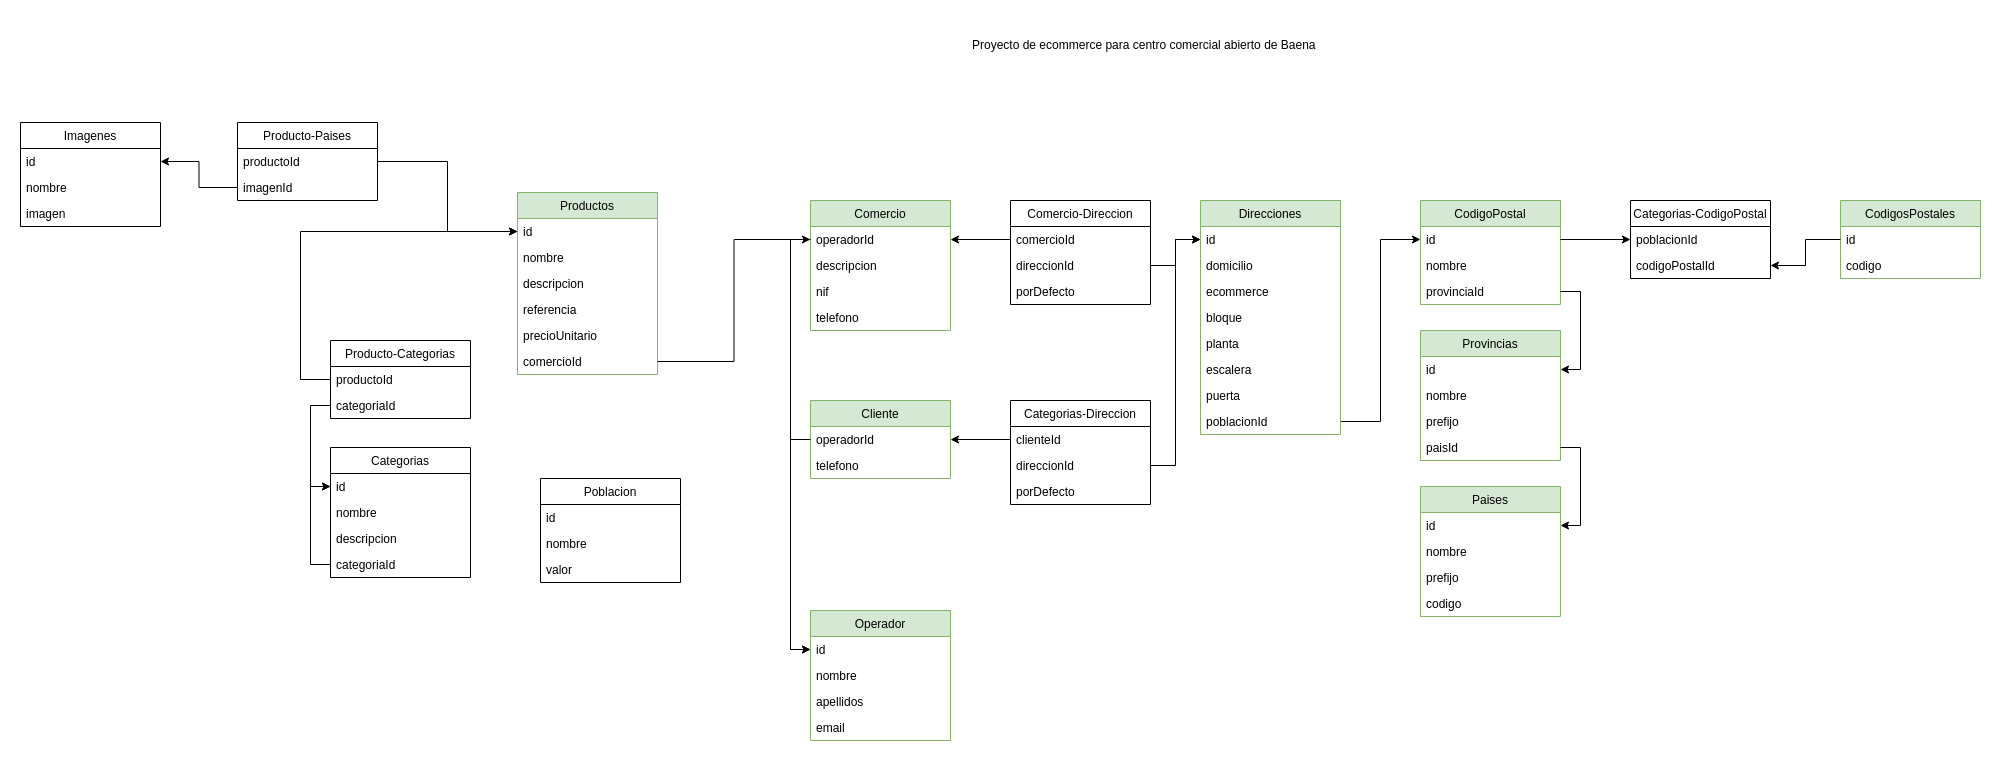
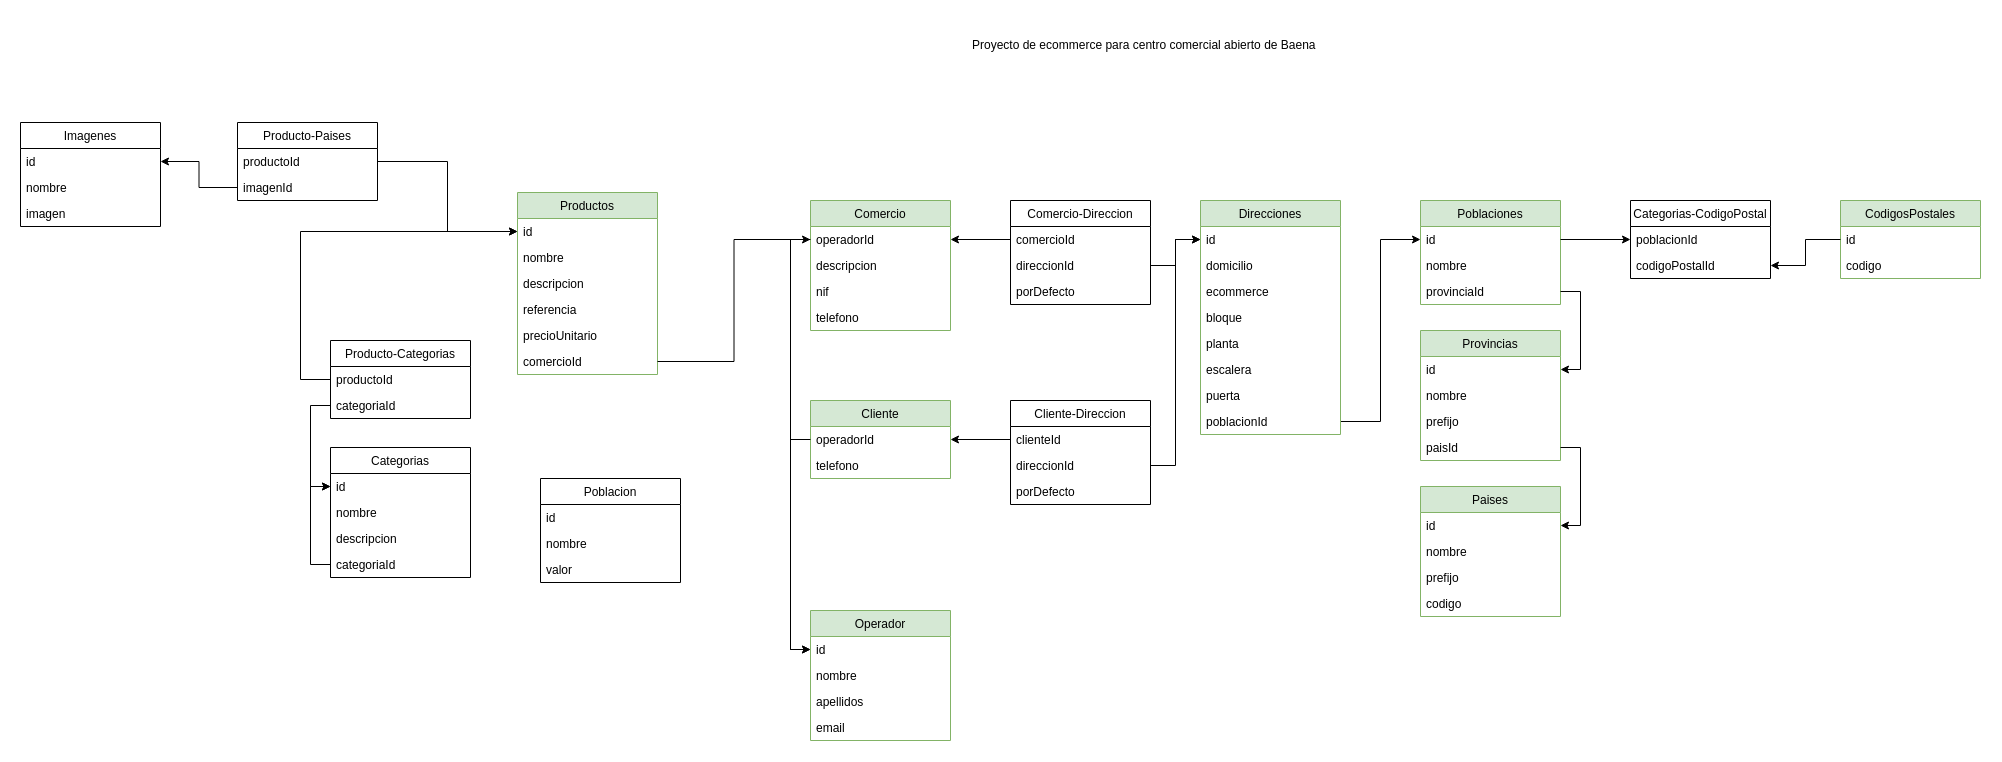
(1490, 214) -> (1490, 214)
(1080, 414) -> (1080, 414)
